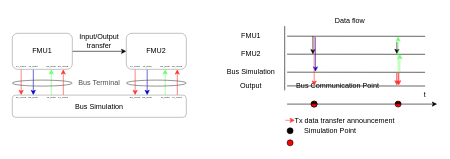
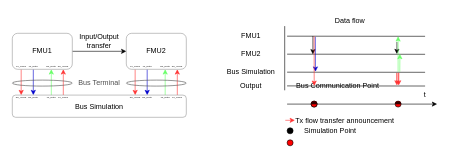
(346, 121) -> (346, 121)
